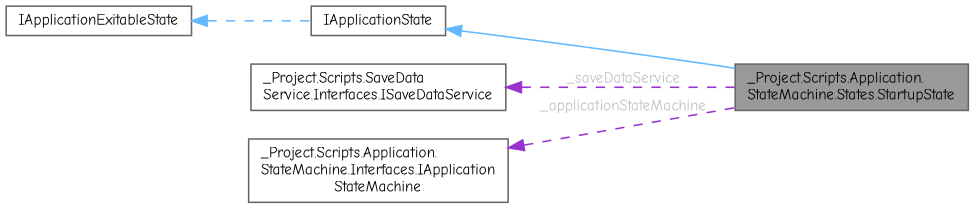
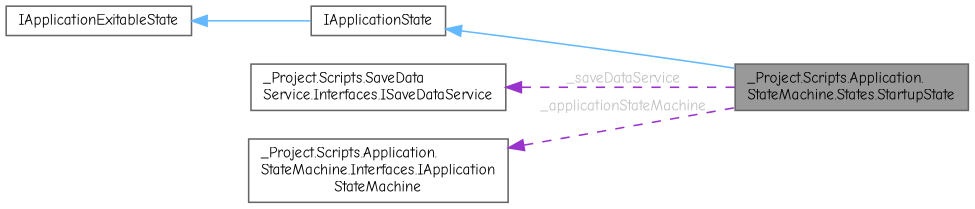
(259, 21) -> (259, 21)
